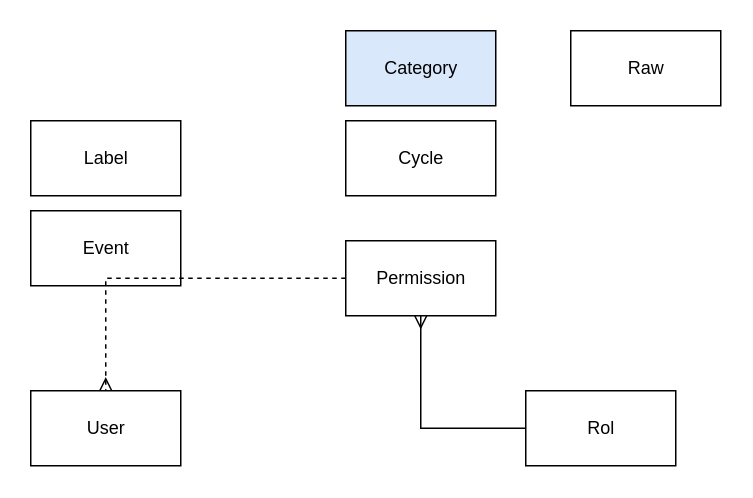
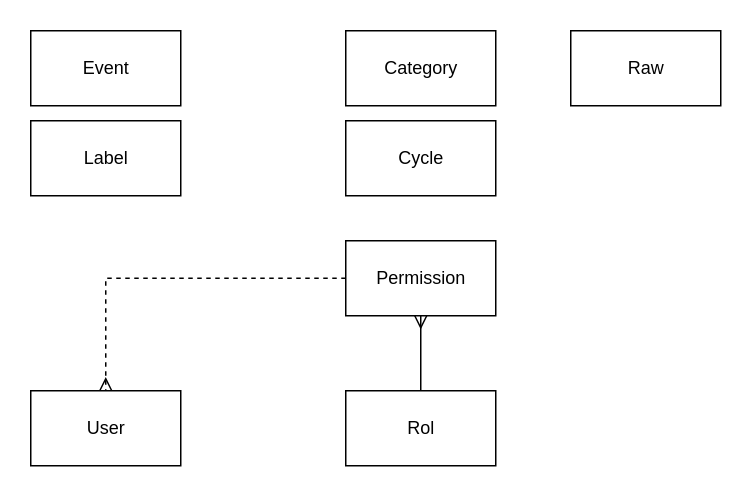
(421, 68) -> (421, 68)
(106, 248) -> (106, 68)
(601, 428) -> (421, 428)
